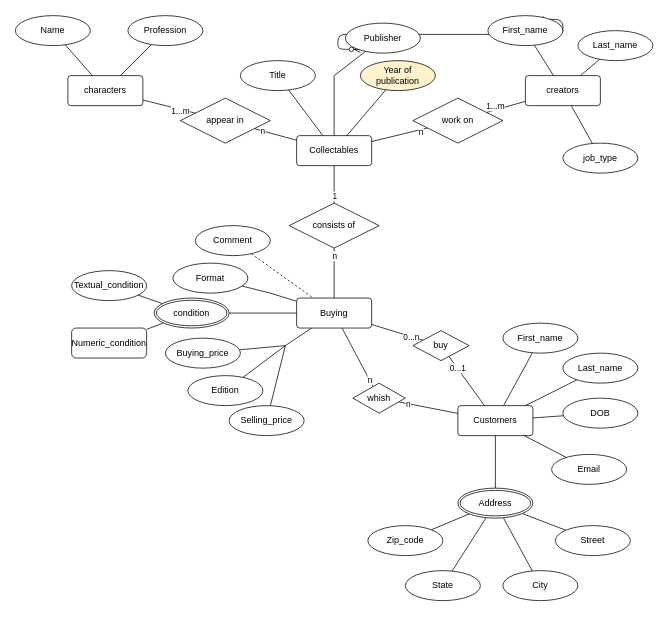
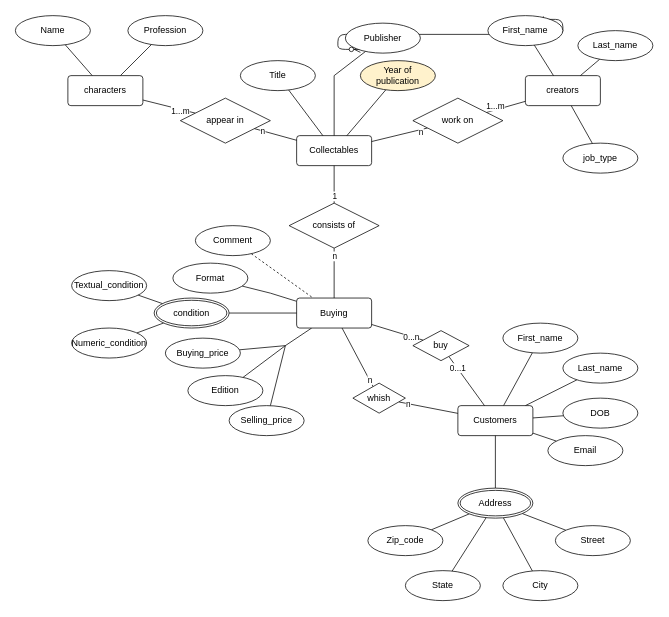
(109, 343) -> (109, 343)
(589, 469) -> (585, 450)
